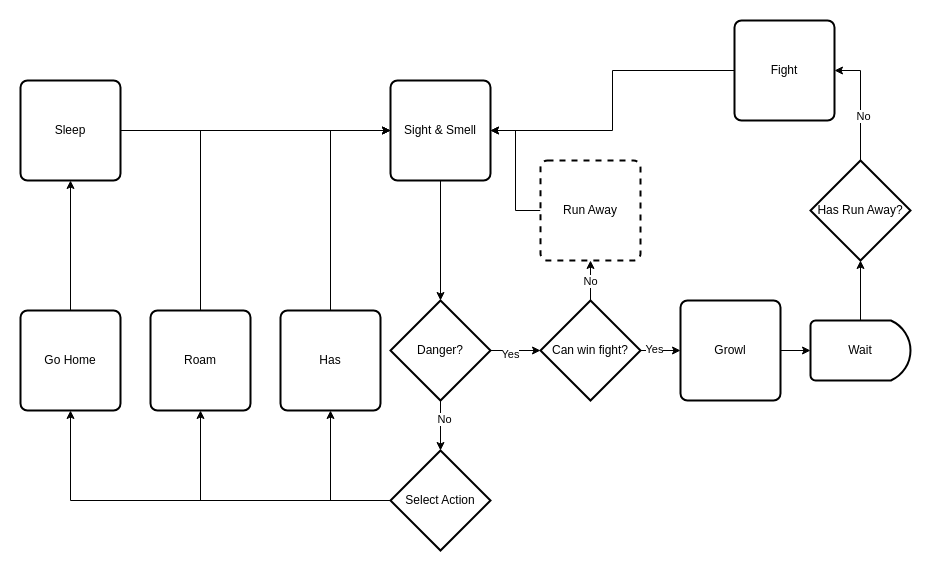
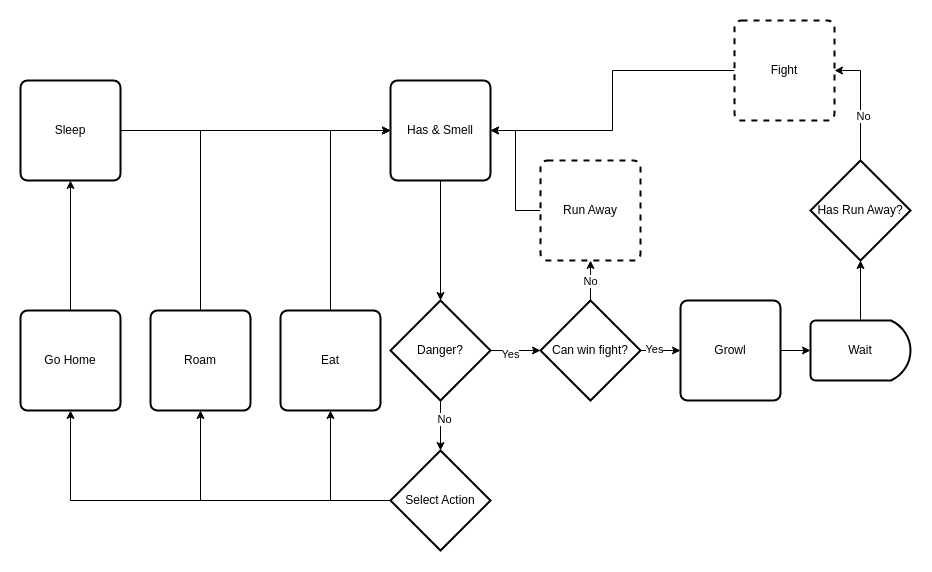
(785, 71) -> (785, 71)
(441, 131) -> (441, 131)
(331, 361) -> (331, 361)
